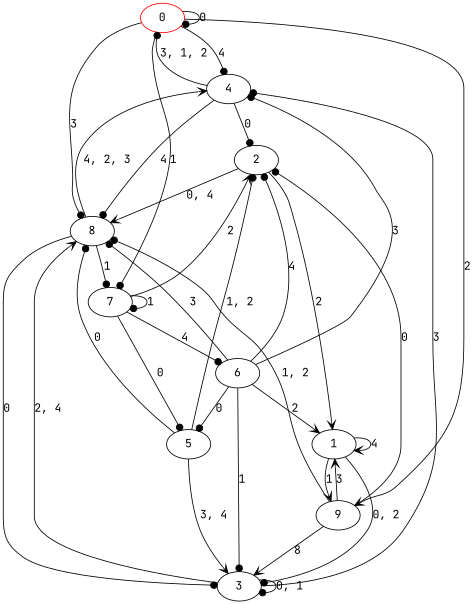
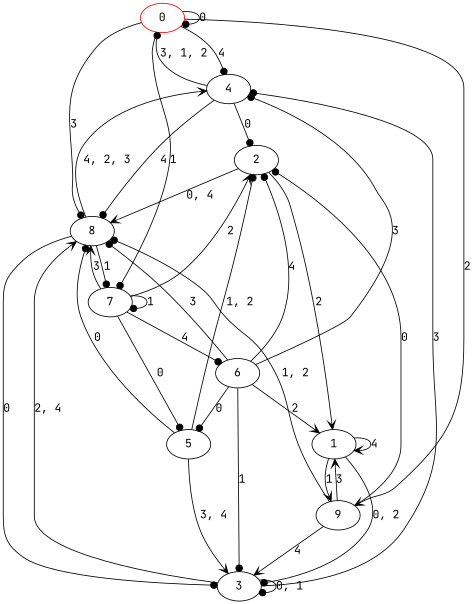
none -> (93, 272)
(298, 551) -> (298, 551)
